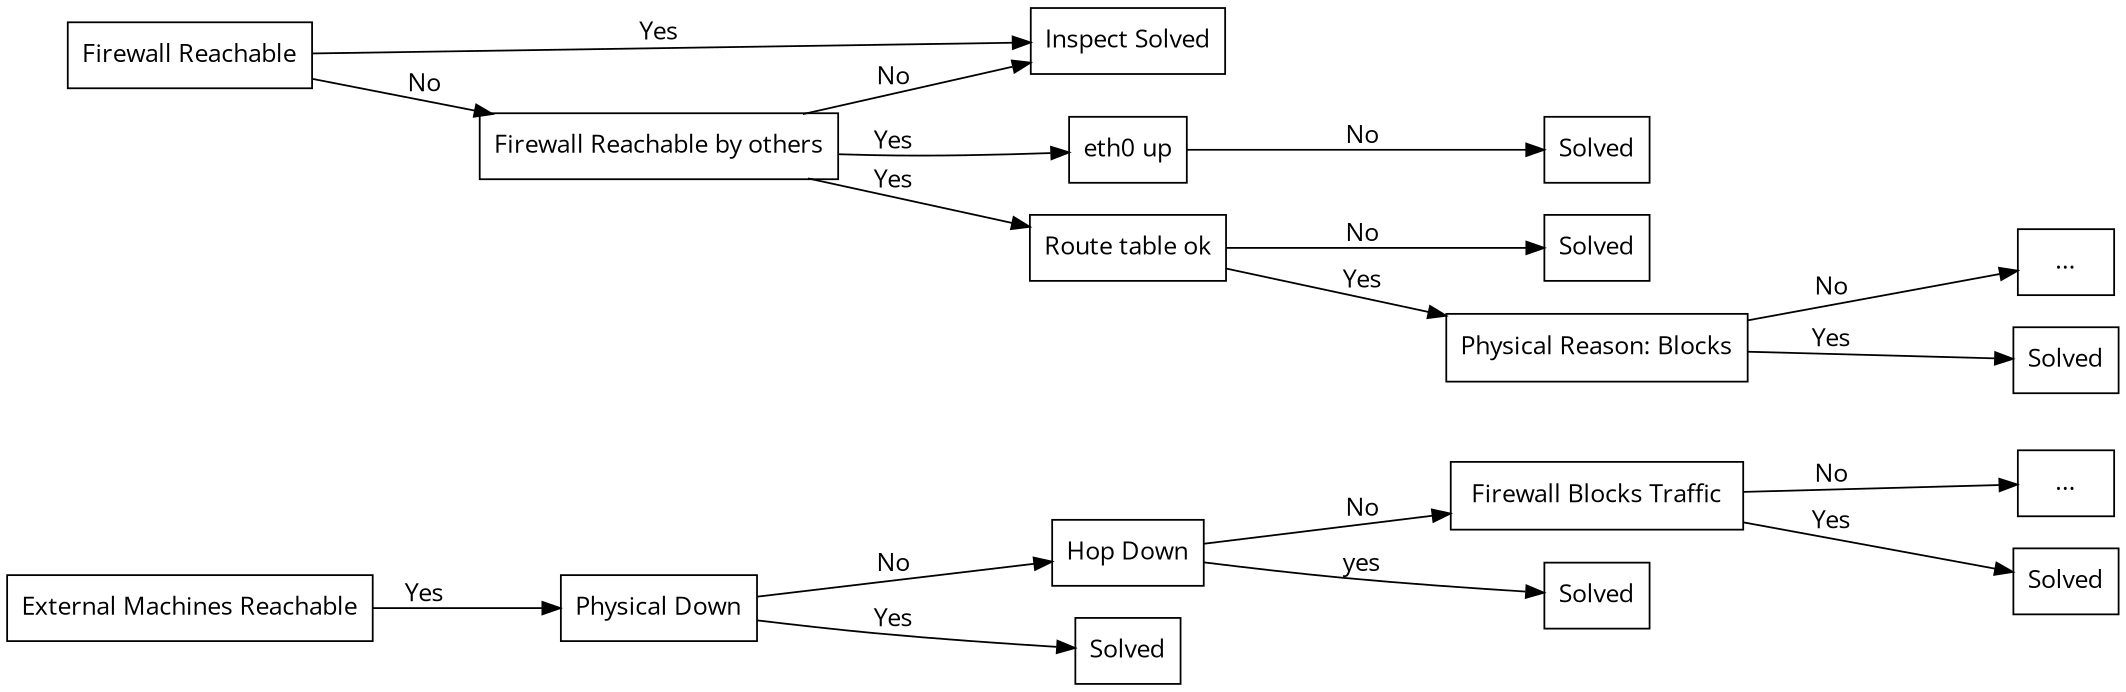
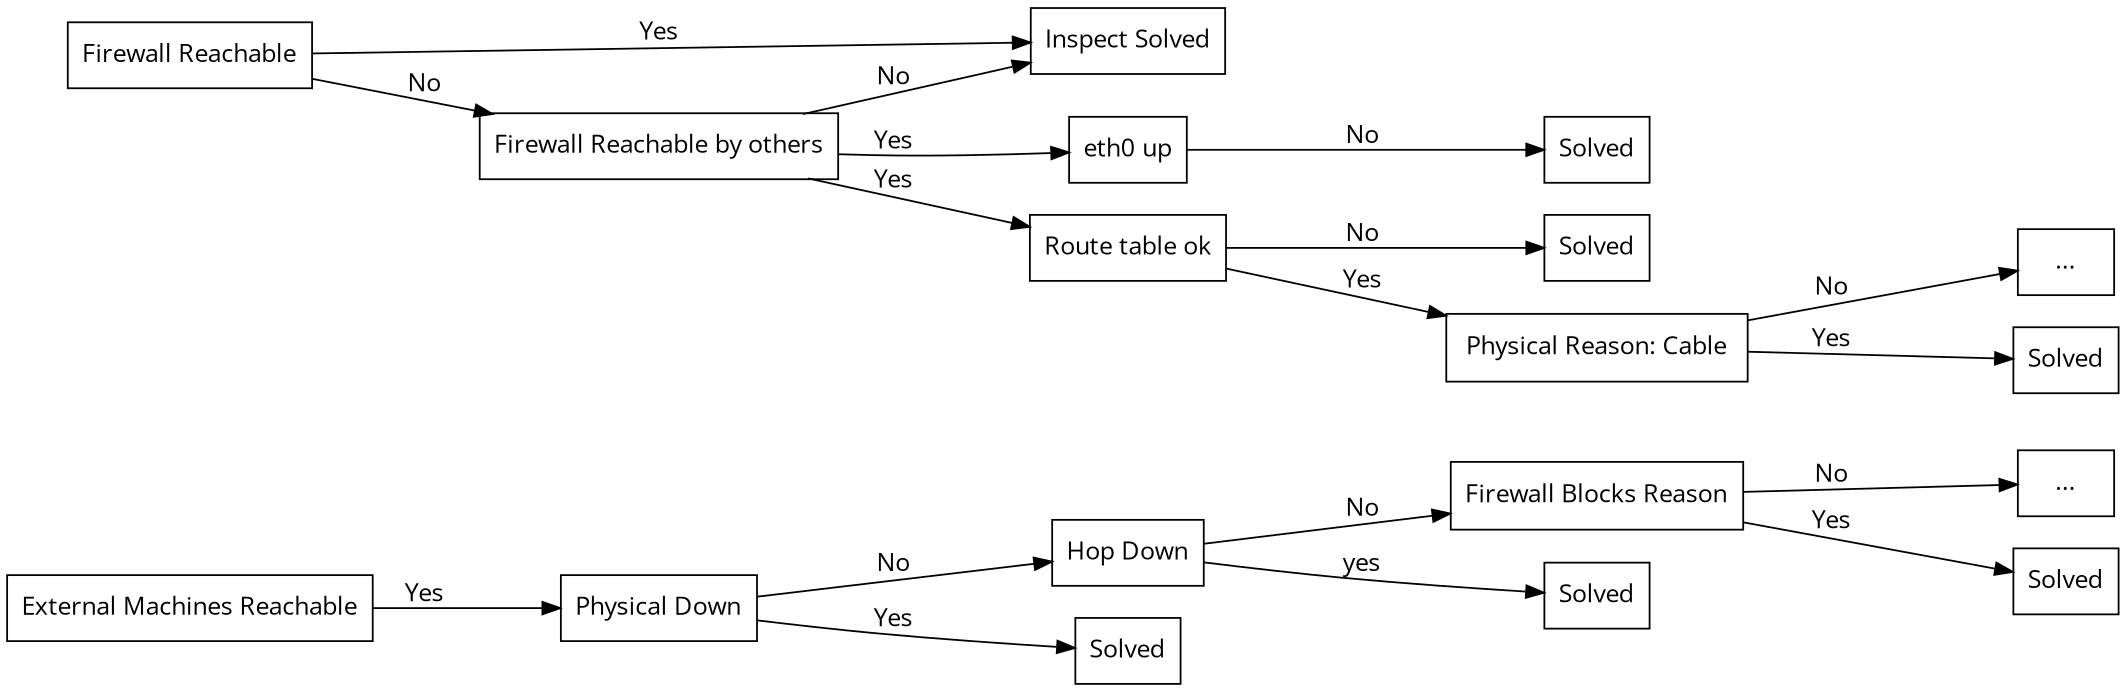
(1597, 348) -> (1597, 348)
(1597, 496) -> (1597, 496)
